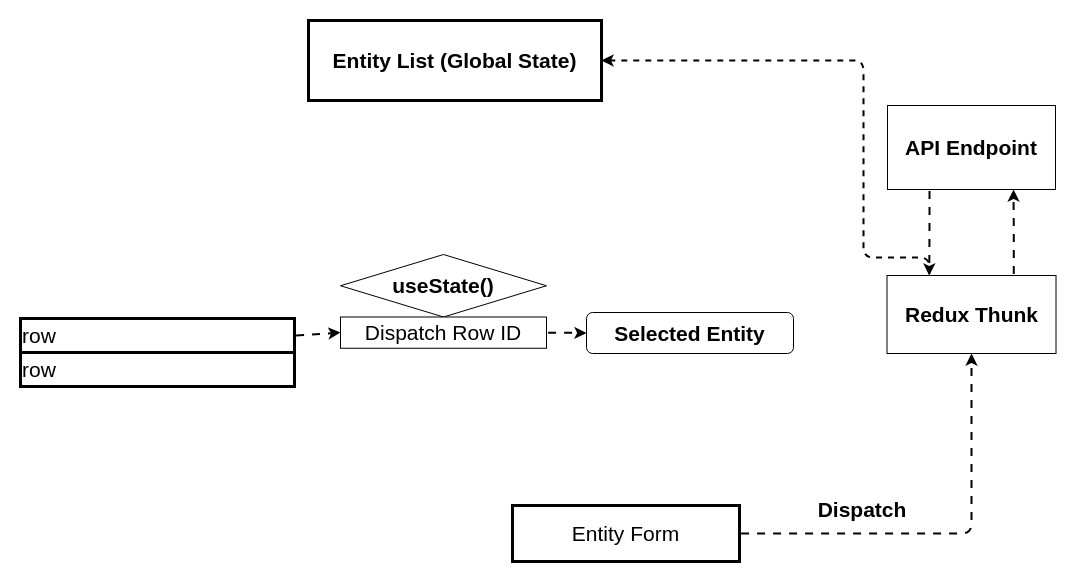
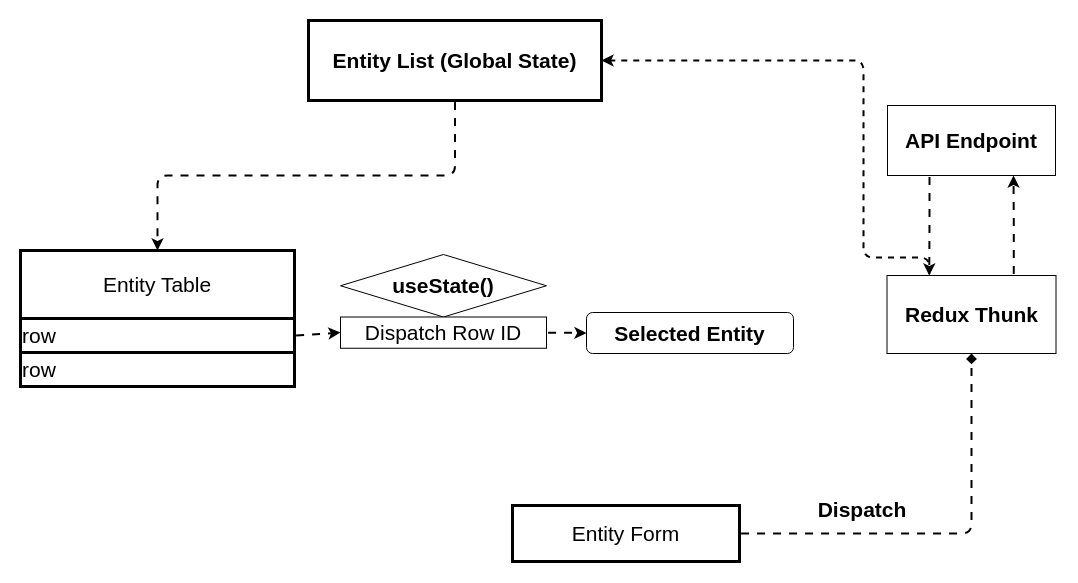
(972, 148) -> (972, 141)
none -> (311, 176)
none -> (158, 285)
(972, 364) -> (972, 364)
